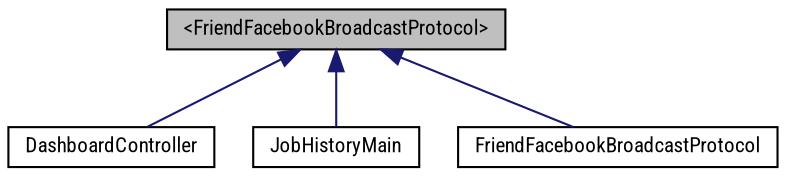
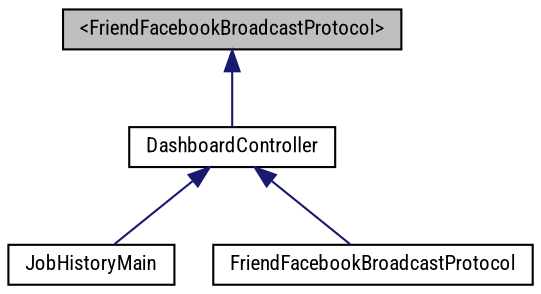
(487, 92) -> (311, 213)
(336, 99) -> (154, 213)
